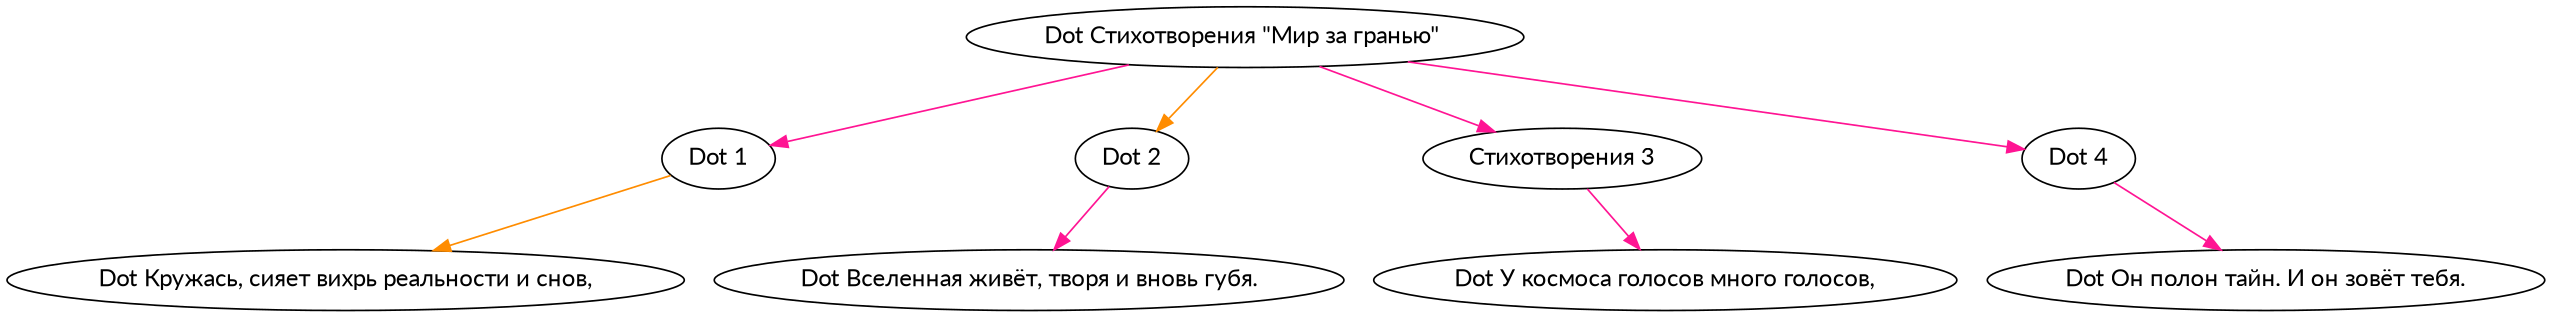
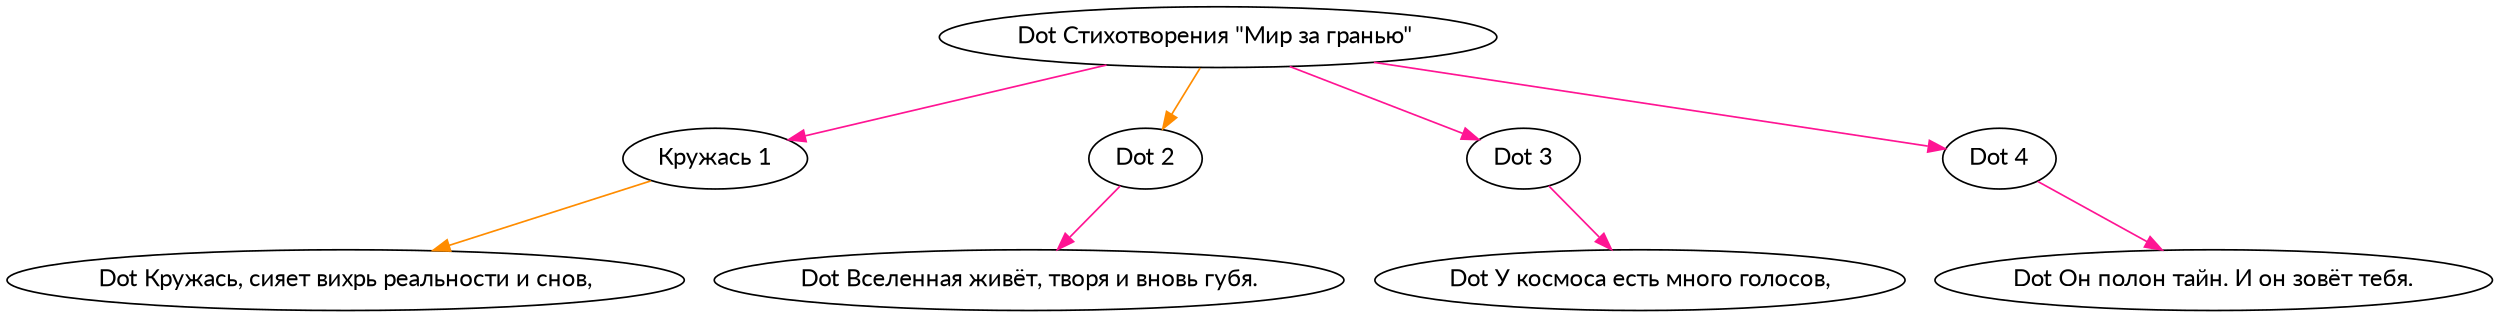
(719, 159) -> (715, 159)
(1562, 159) -> (1524, 159)
(1665, 280) -> (1640, 280)
